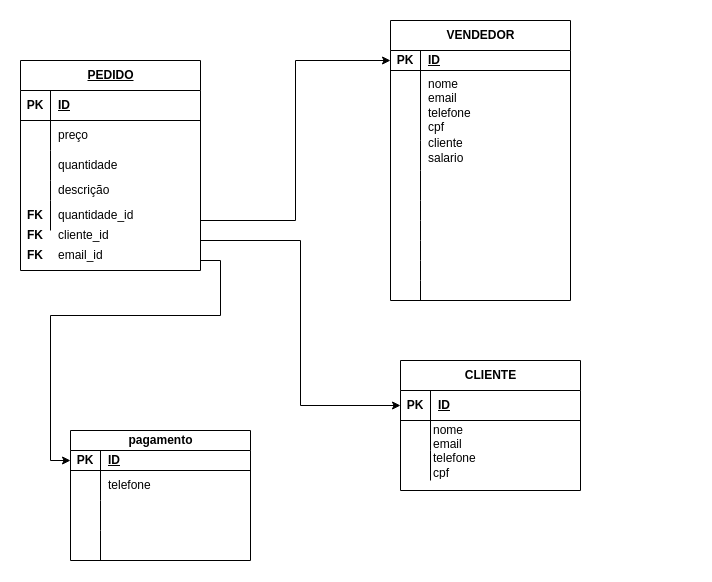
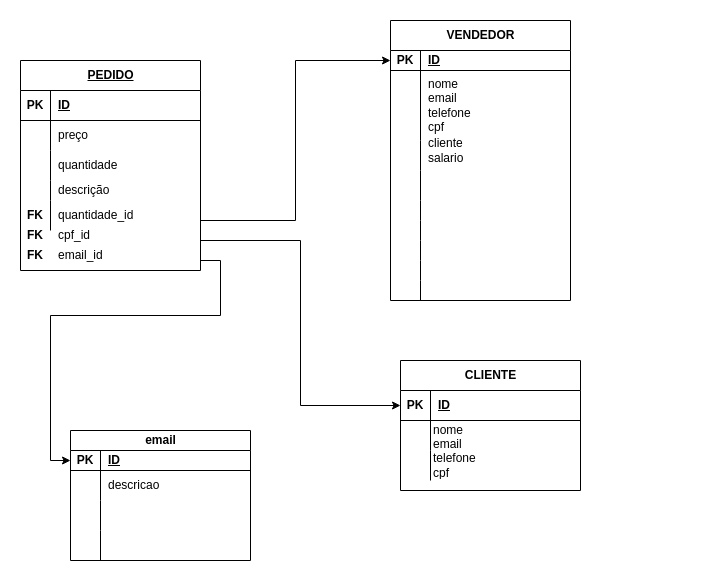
(87, 236) -> (77, 236)
(161, 441) -> (161, 441)
(134, 486) -> (137, 486)
